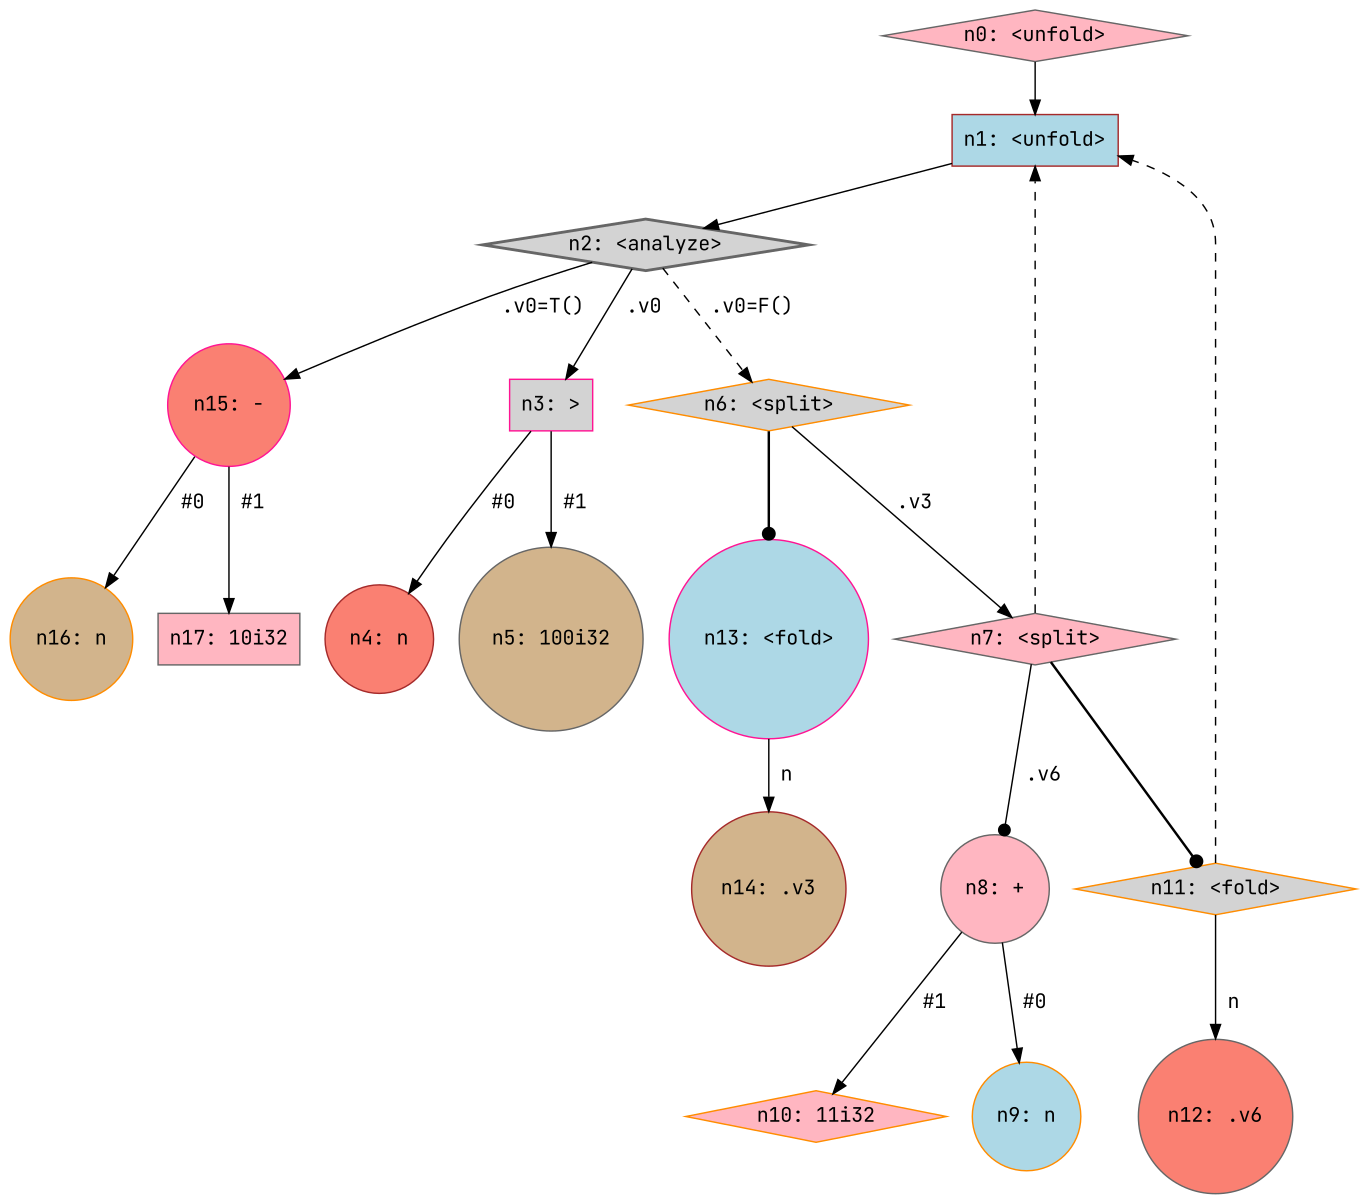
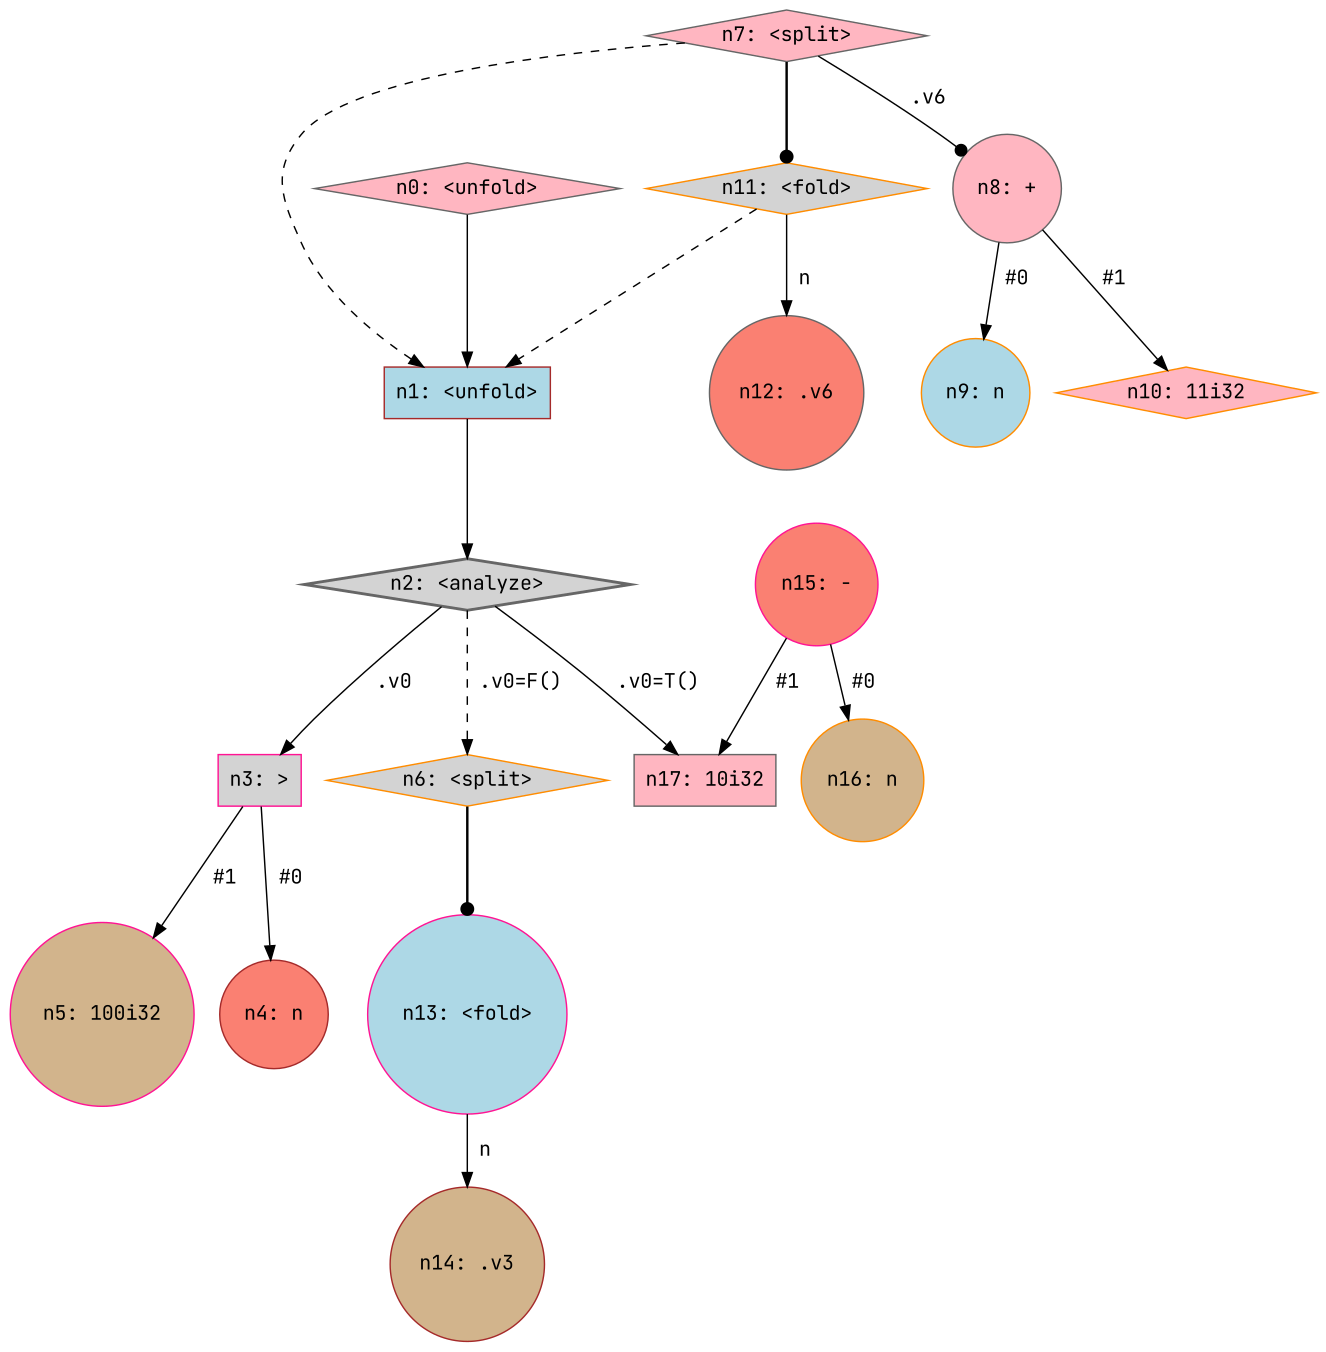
(444, 314) -> (582, 673)
(896, 517) -> none
(551, 639) -> (102, 1014)
